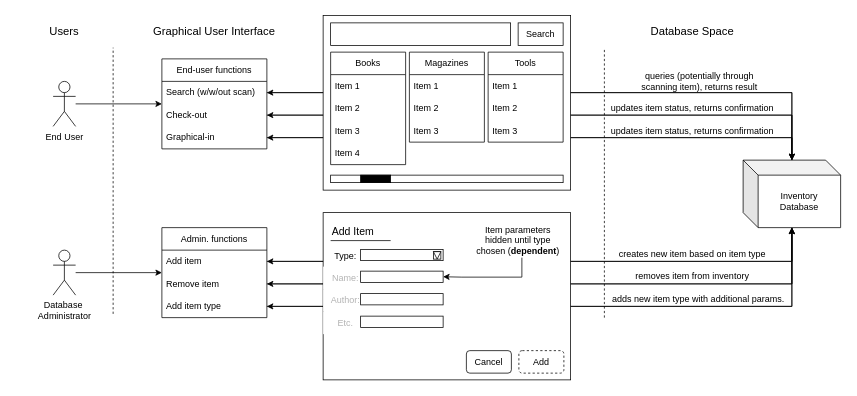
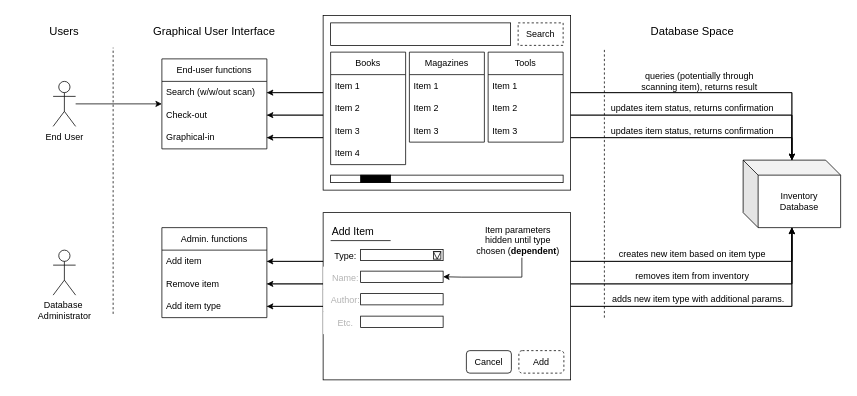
(540, 34) -> (540, 34)
(116, 273) -> none
